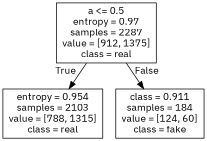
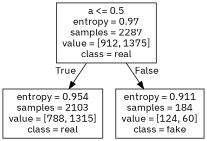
(160, 114) -> (160, 114)
